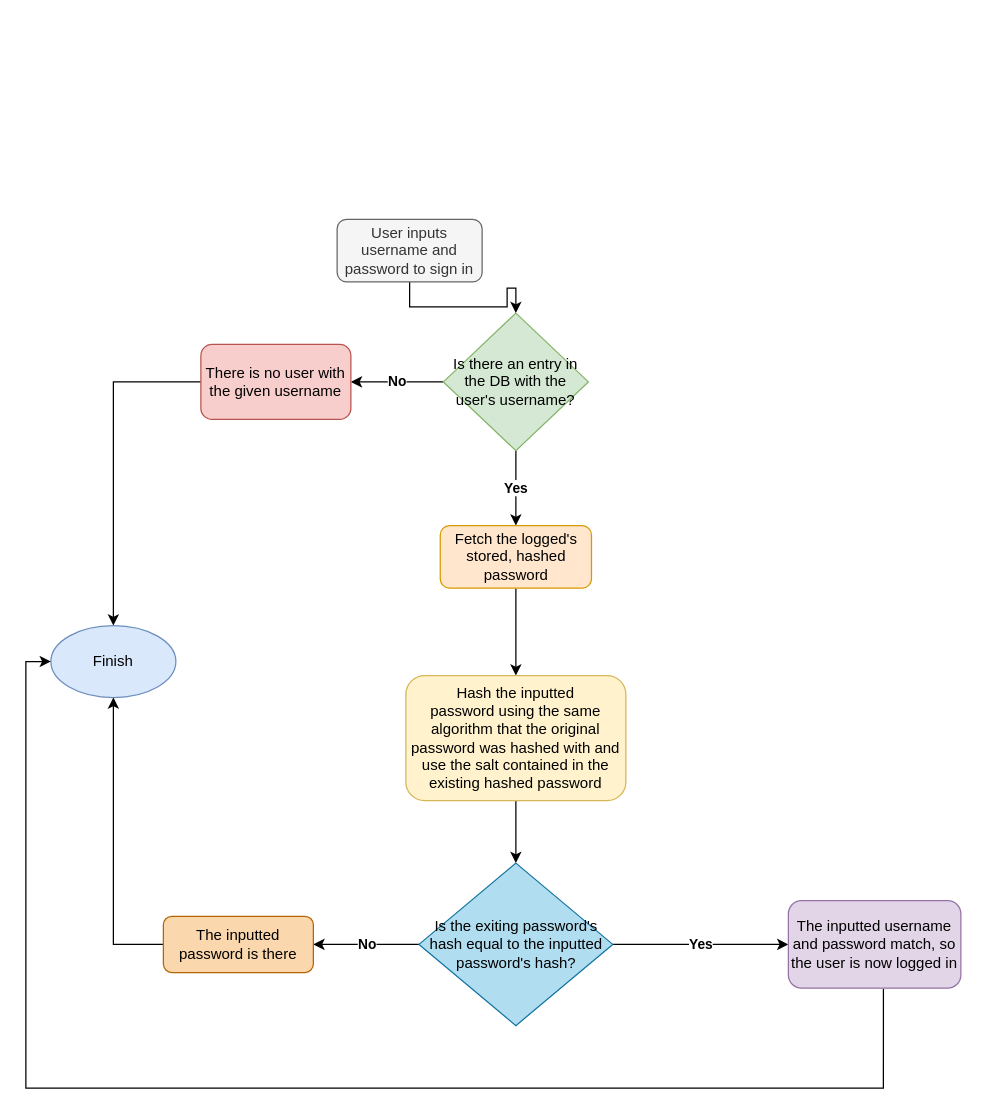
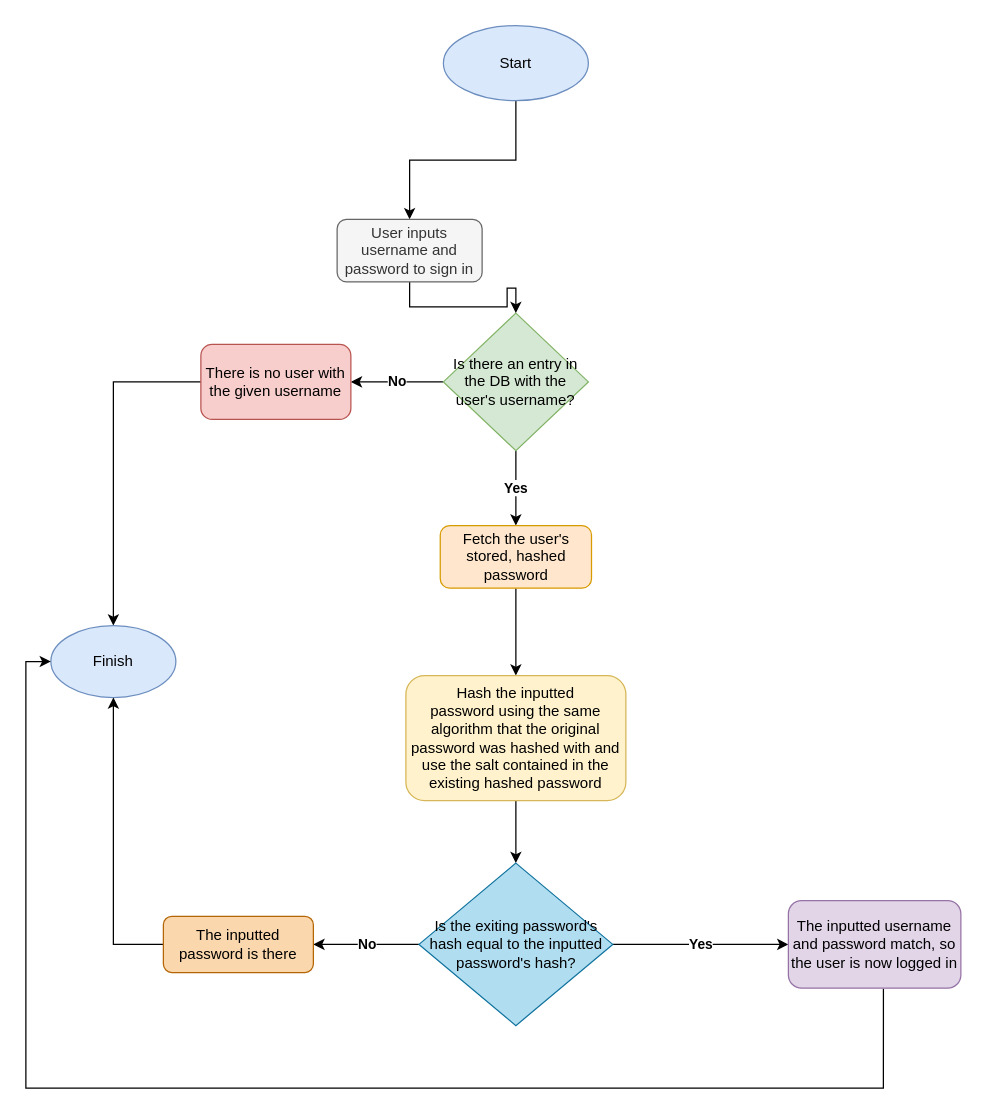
none -> (516, 63)
none -> (467, 160)
(516, 557) -> (516, 557)
